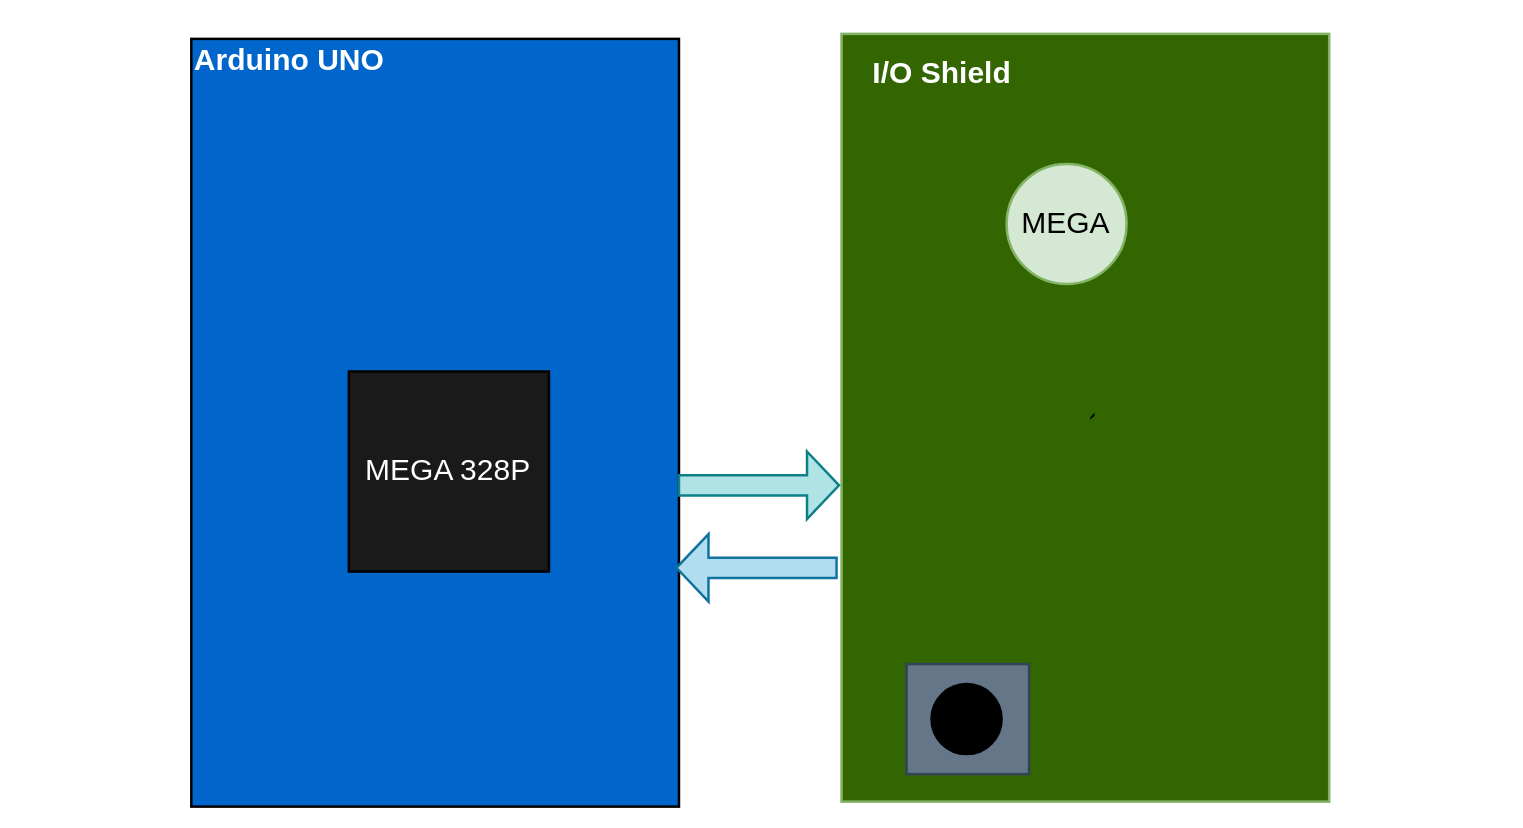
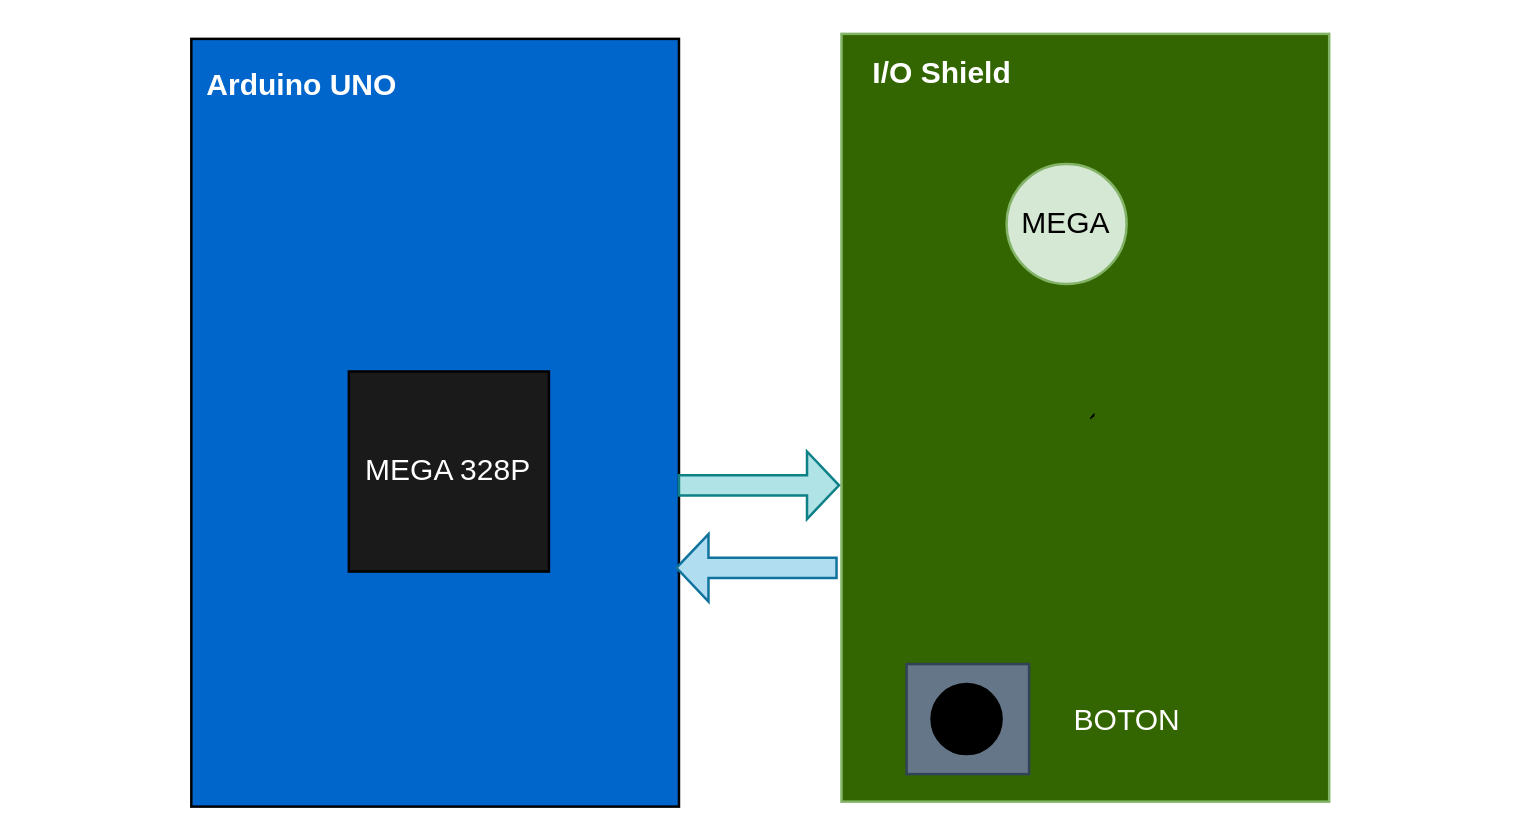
(289, 61) -> (301, 86)
none -> (1126, 721)
